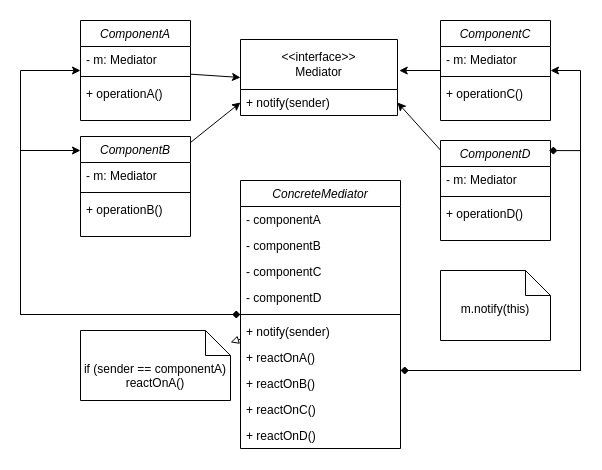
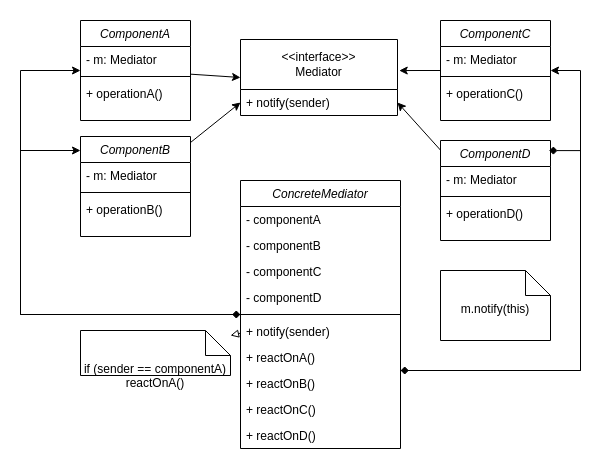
(156, 366) -> (156, 353)
